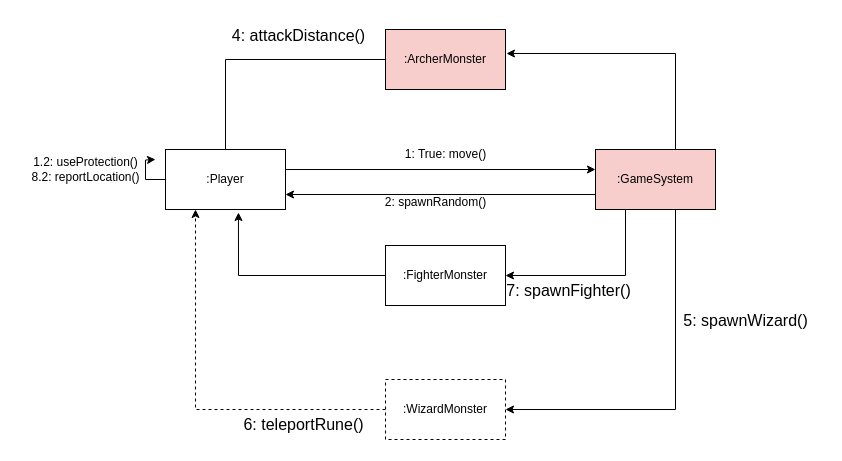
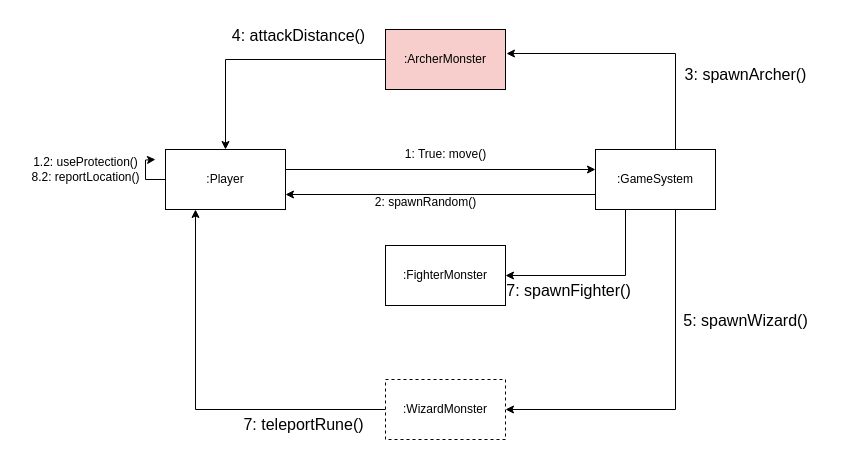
none -> (746, 75)
(226, 144) -> (226, 141)
(656, 180) -> (656, 180)
(436, 203) -> (426, 203)
(285, 276) -> none
(196, 407) -> (196, 407)
(304, 425) -> (304, 425)
